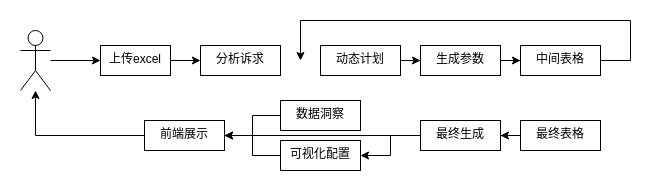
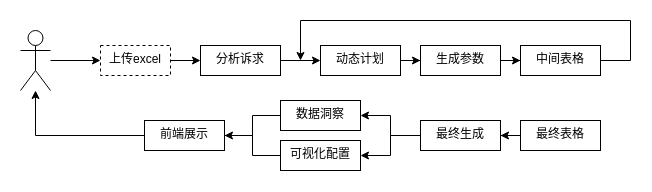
(136, 61) -> (136, 61)
none -> (297, 61)
(321, 136) -> (387, 116)
